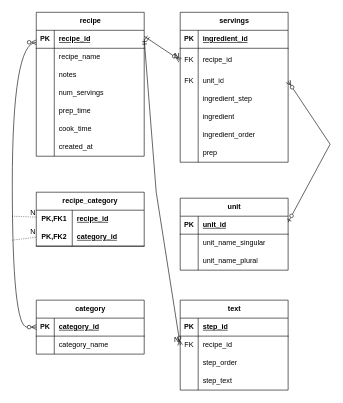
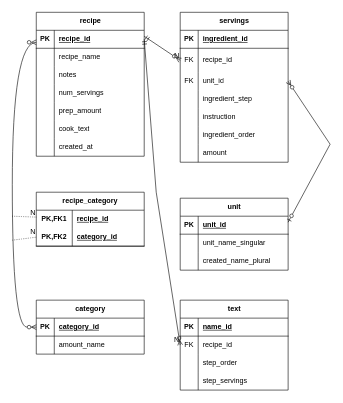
(76, 111) -> (81, 111)
(221, 117) -> (223, 117)
(76, 129) -> (77, 129)
(211, 153) -> (215, 153)
(233, 261) -> (240, 261)
(216, 327) -> (216, 327)
(85, 345) -> (81, 345)
(221, 381) -> (228, 381)
